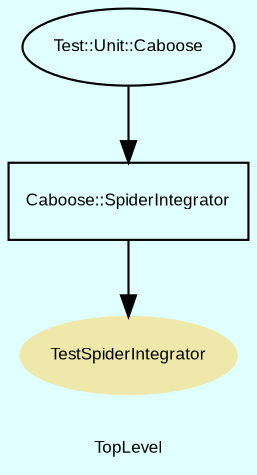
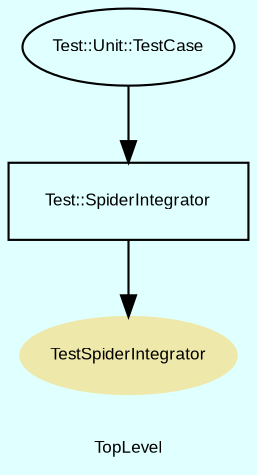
(128, 47) -> (128, 47)
(128, 201) -> (128, 201)
